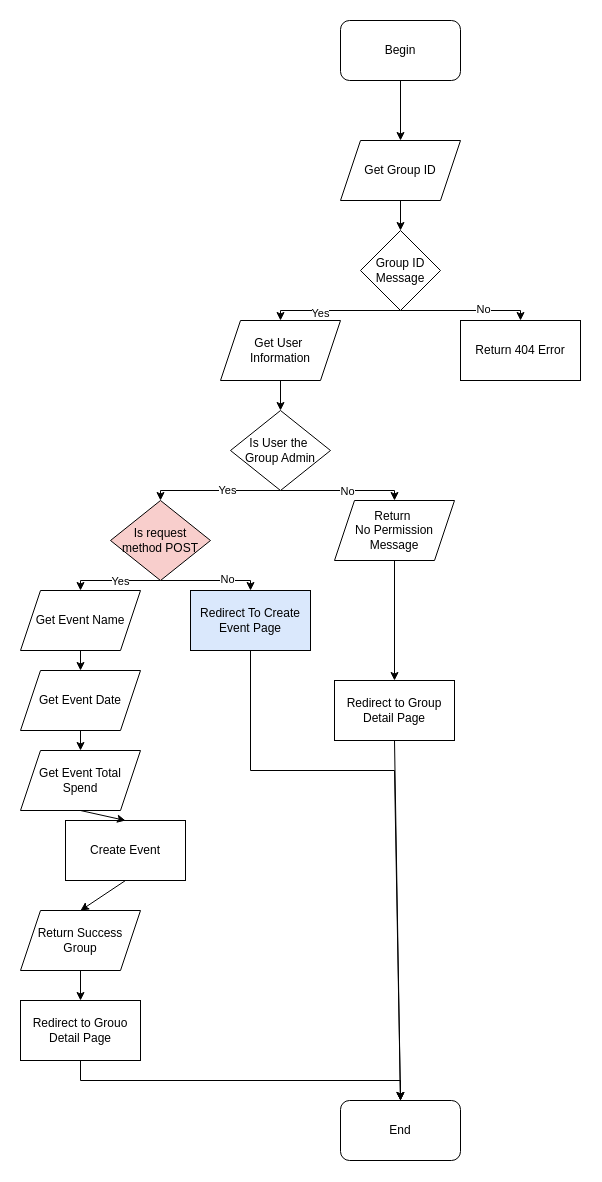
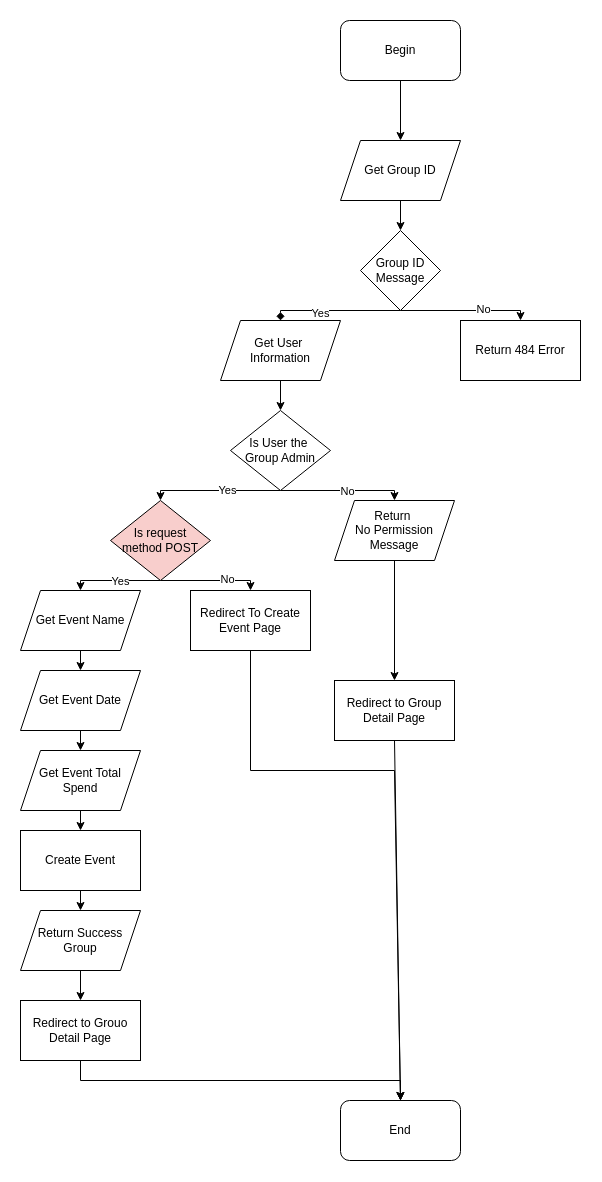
(282, 311) -> (282, 311)
(521, 351) -> (521, 351)
(251, 621) -> (251, 621)
(126, 851) -> (81, 861)
